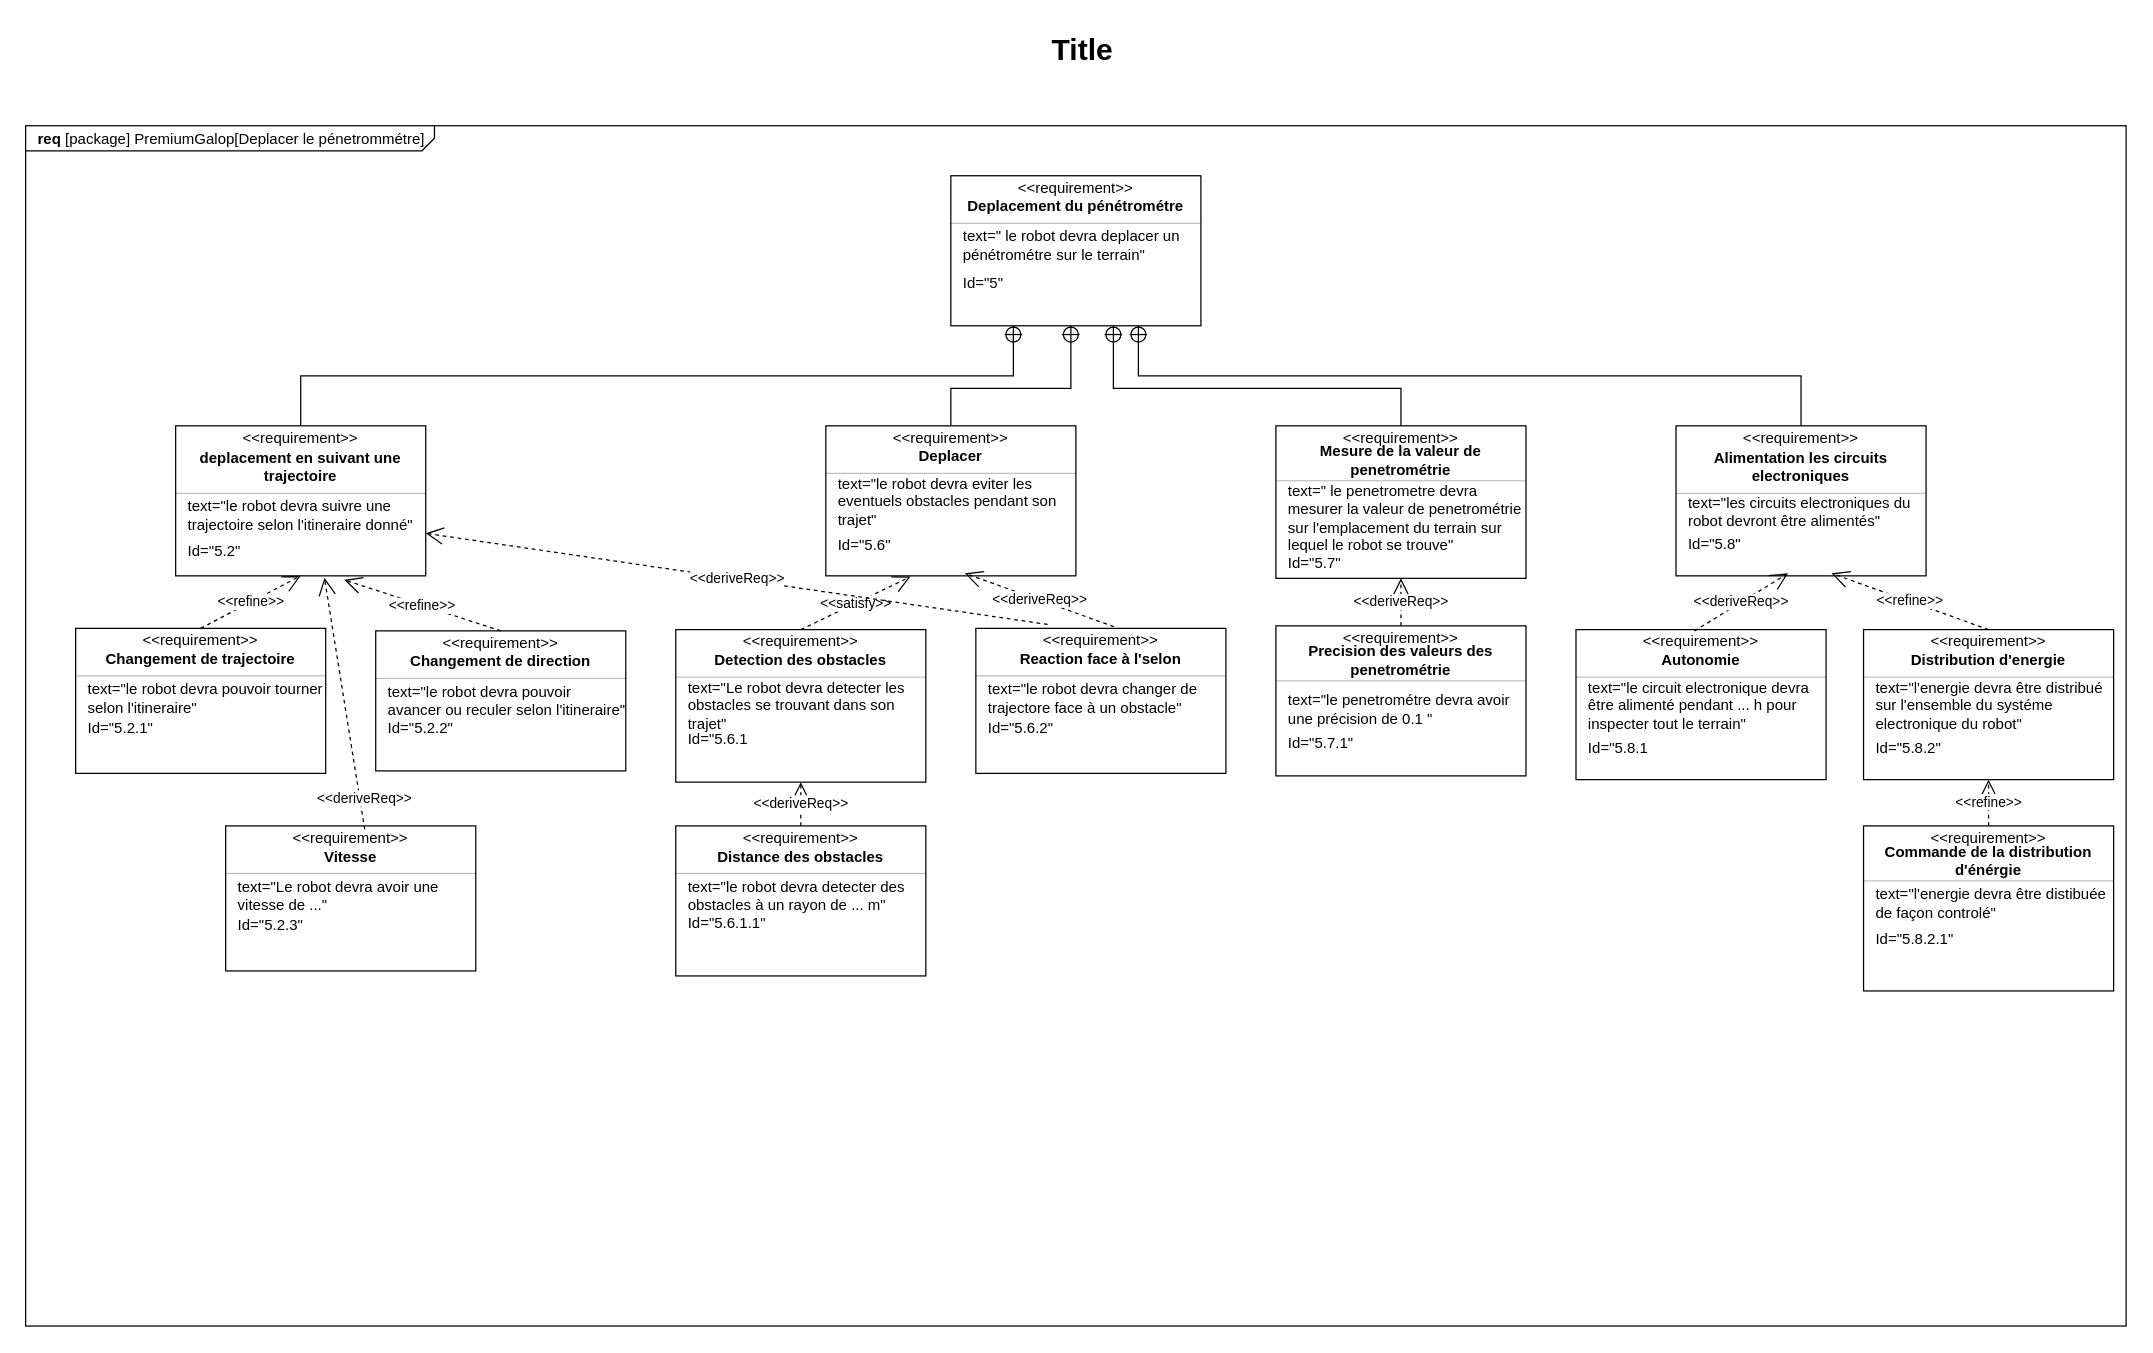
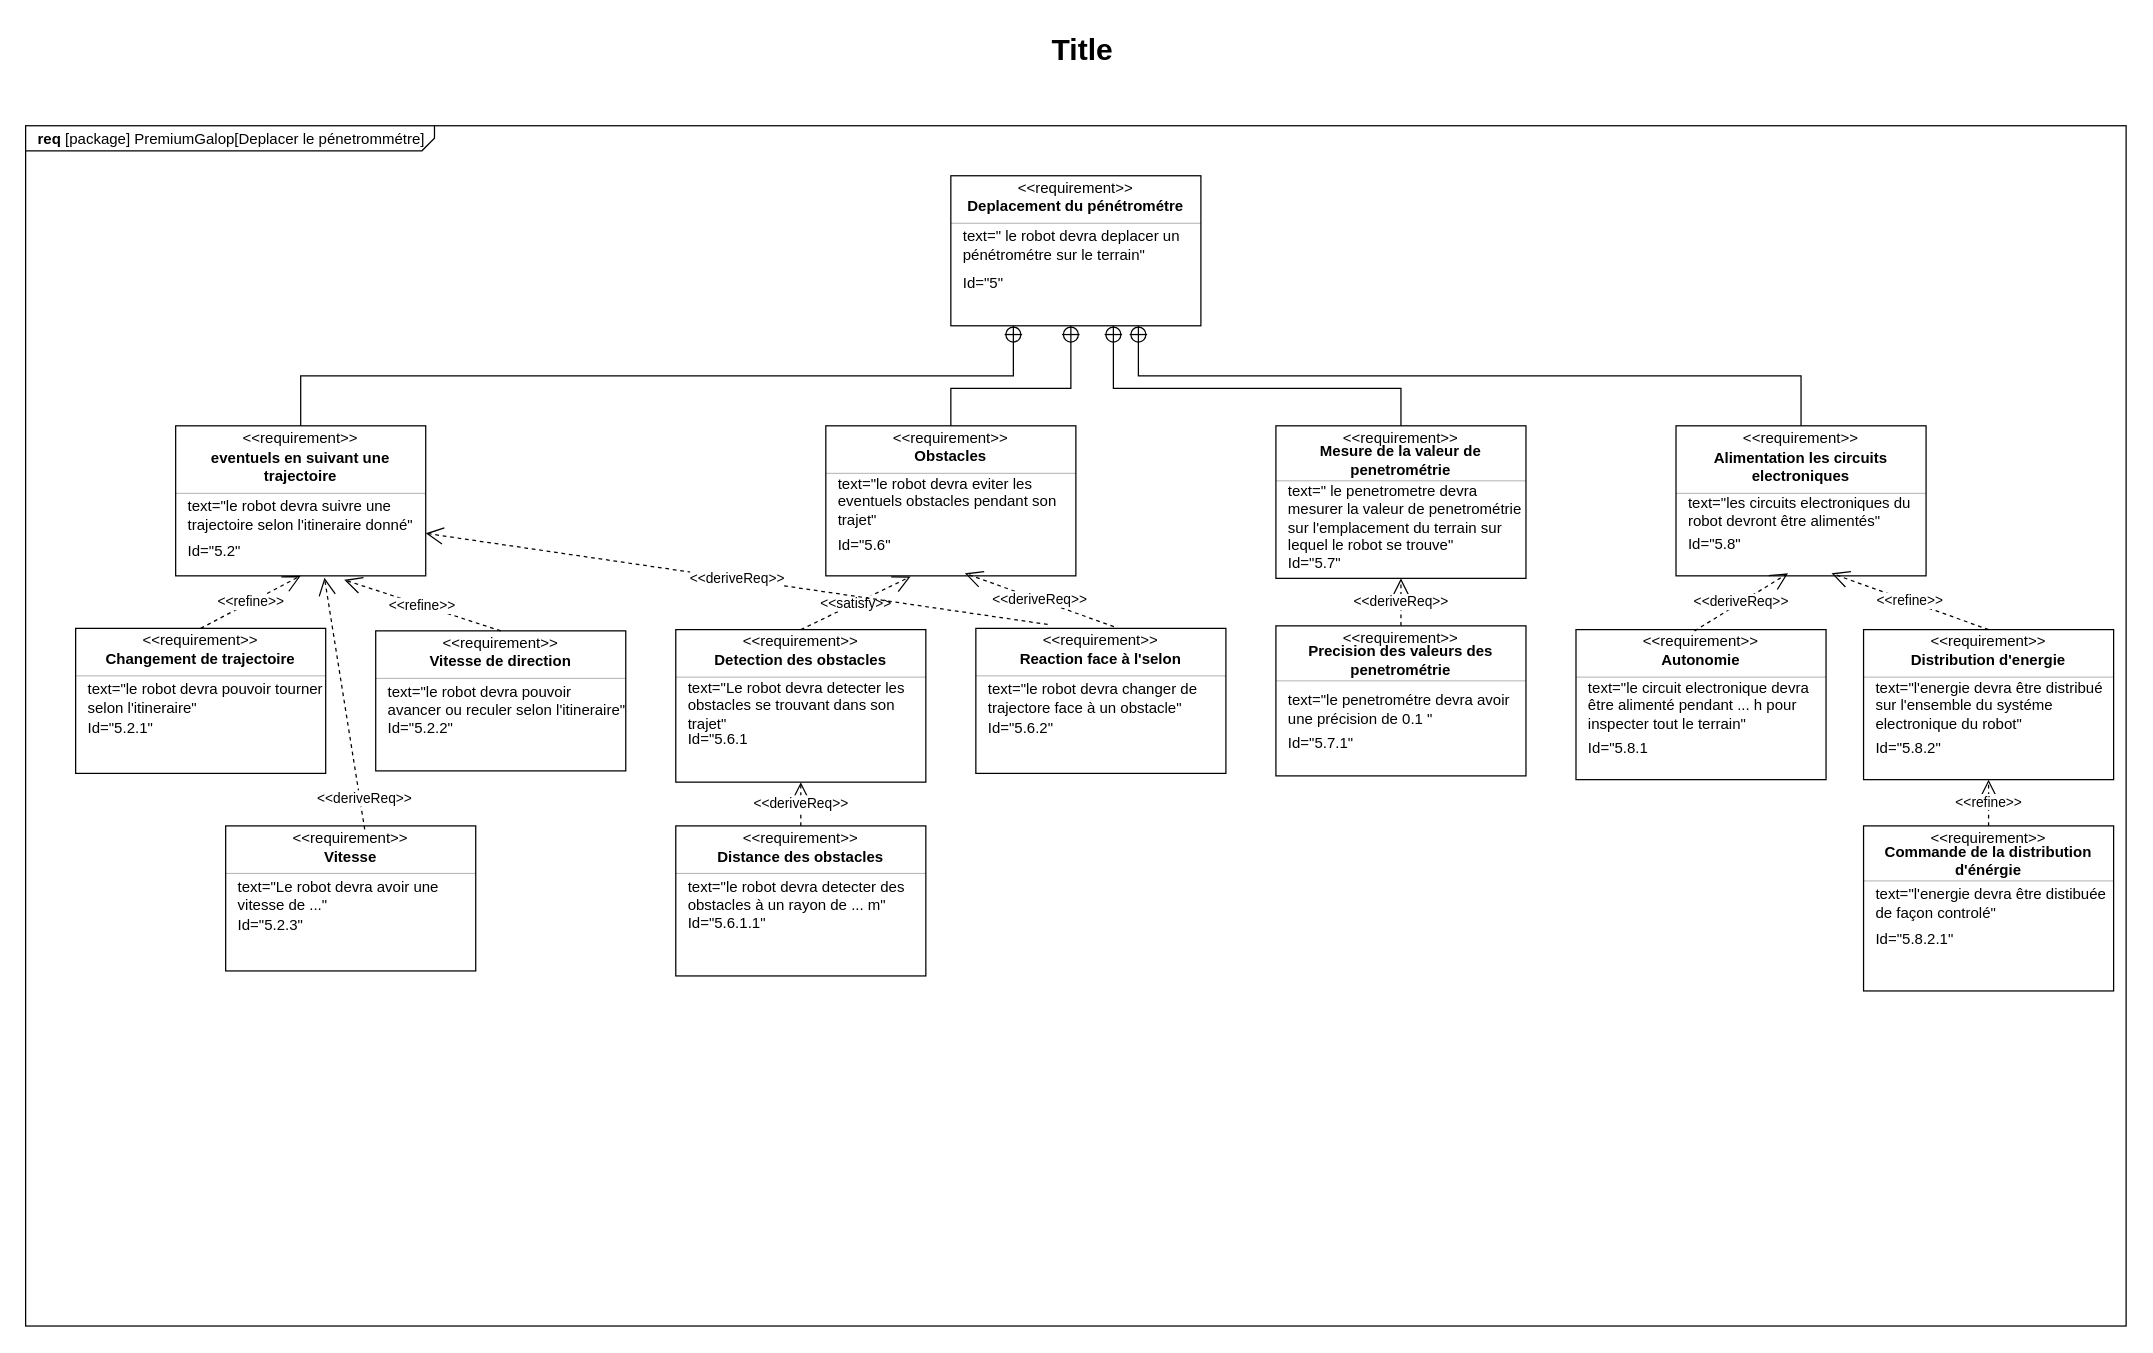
(951, 457) -> (951, 457)
(301, 467) -> (301, 467)
(501, 662) -> (501, 662)
